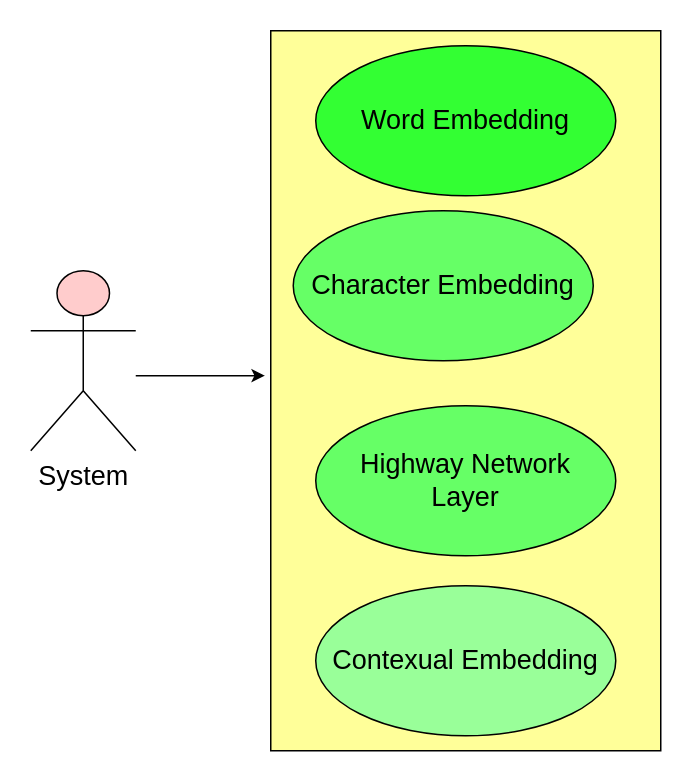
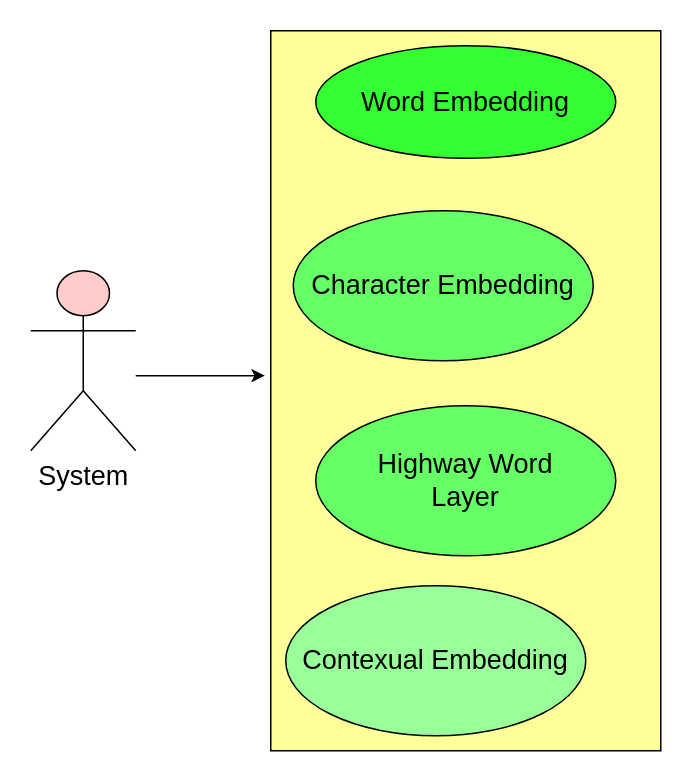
(466, 121) -> (466, 102)
(466, 481) -> (466, 481)
(466, 661) -> (436, 661)
